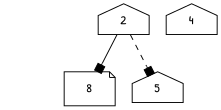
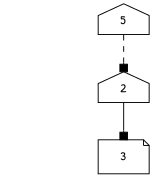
(192, 21) -> none
(138, 51) -> (124, 48)
(90, 89) -> (124, 157)
